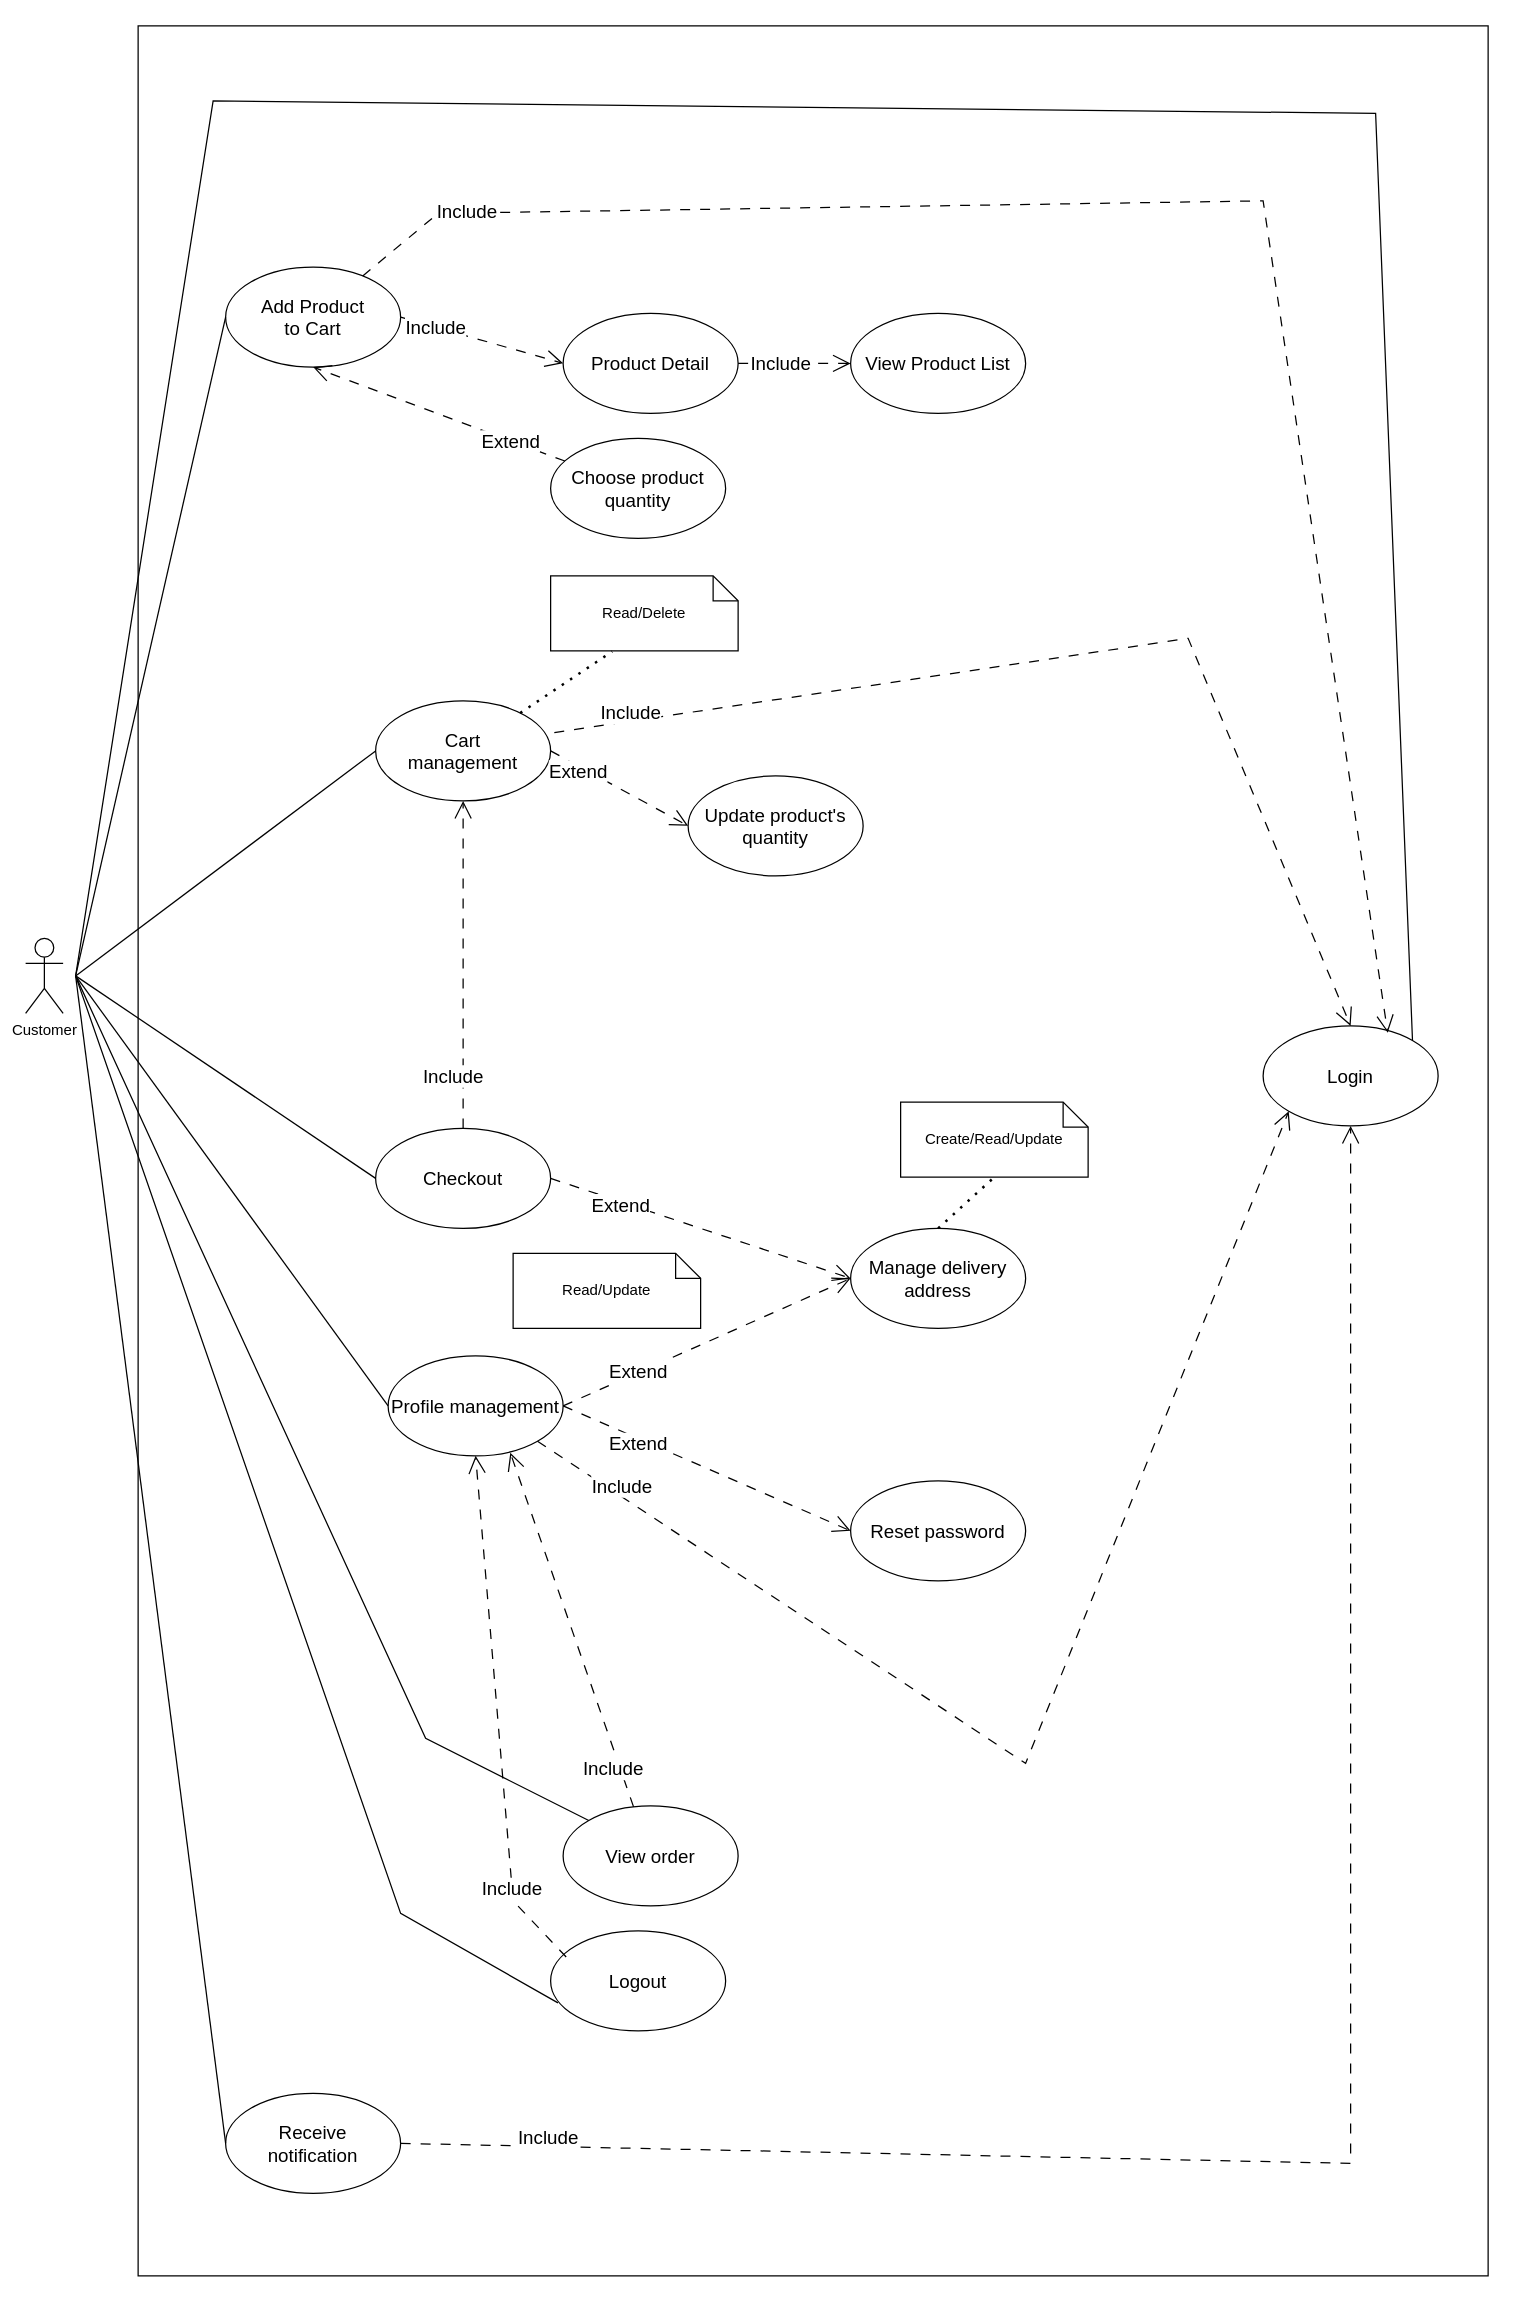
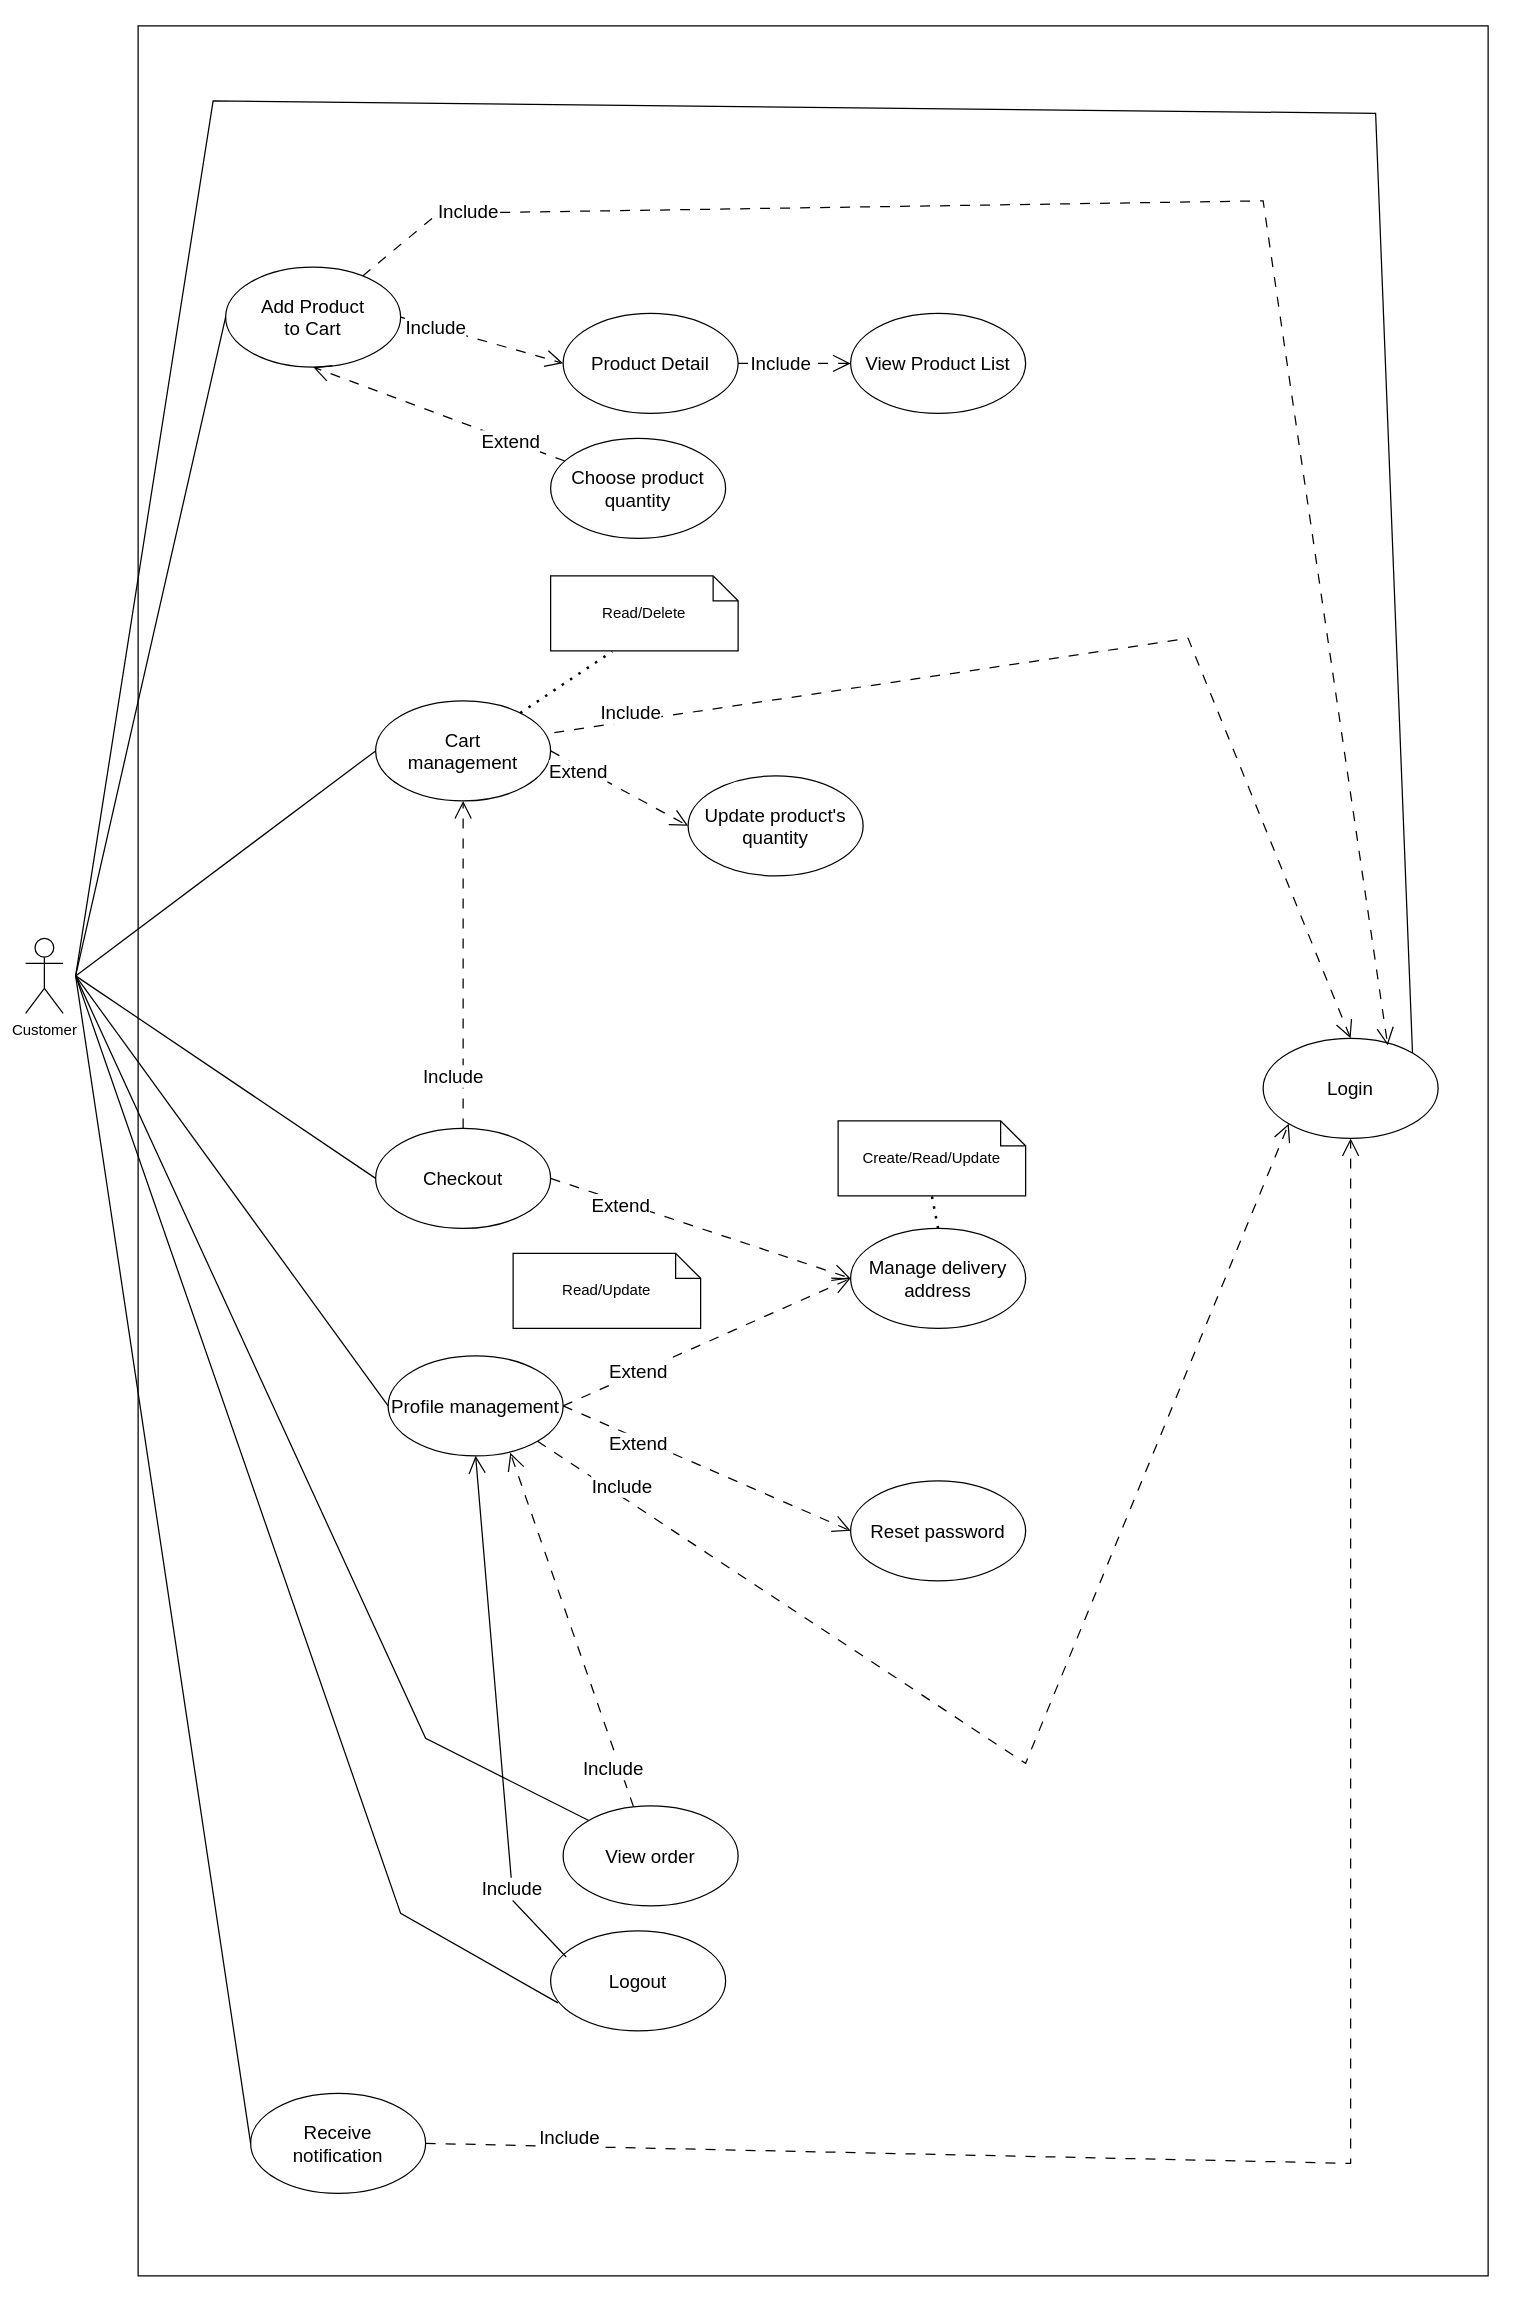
(1351, 1076) -> (1351, 1088)
(994, 1139) -> (932, 1158)
(492, 1644) -> (492, 1644)
(313, 2143) -> (338, 2143)
